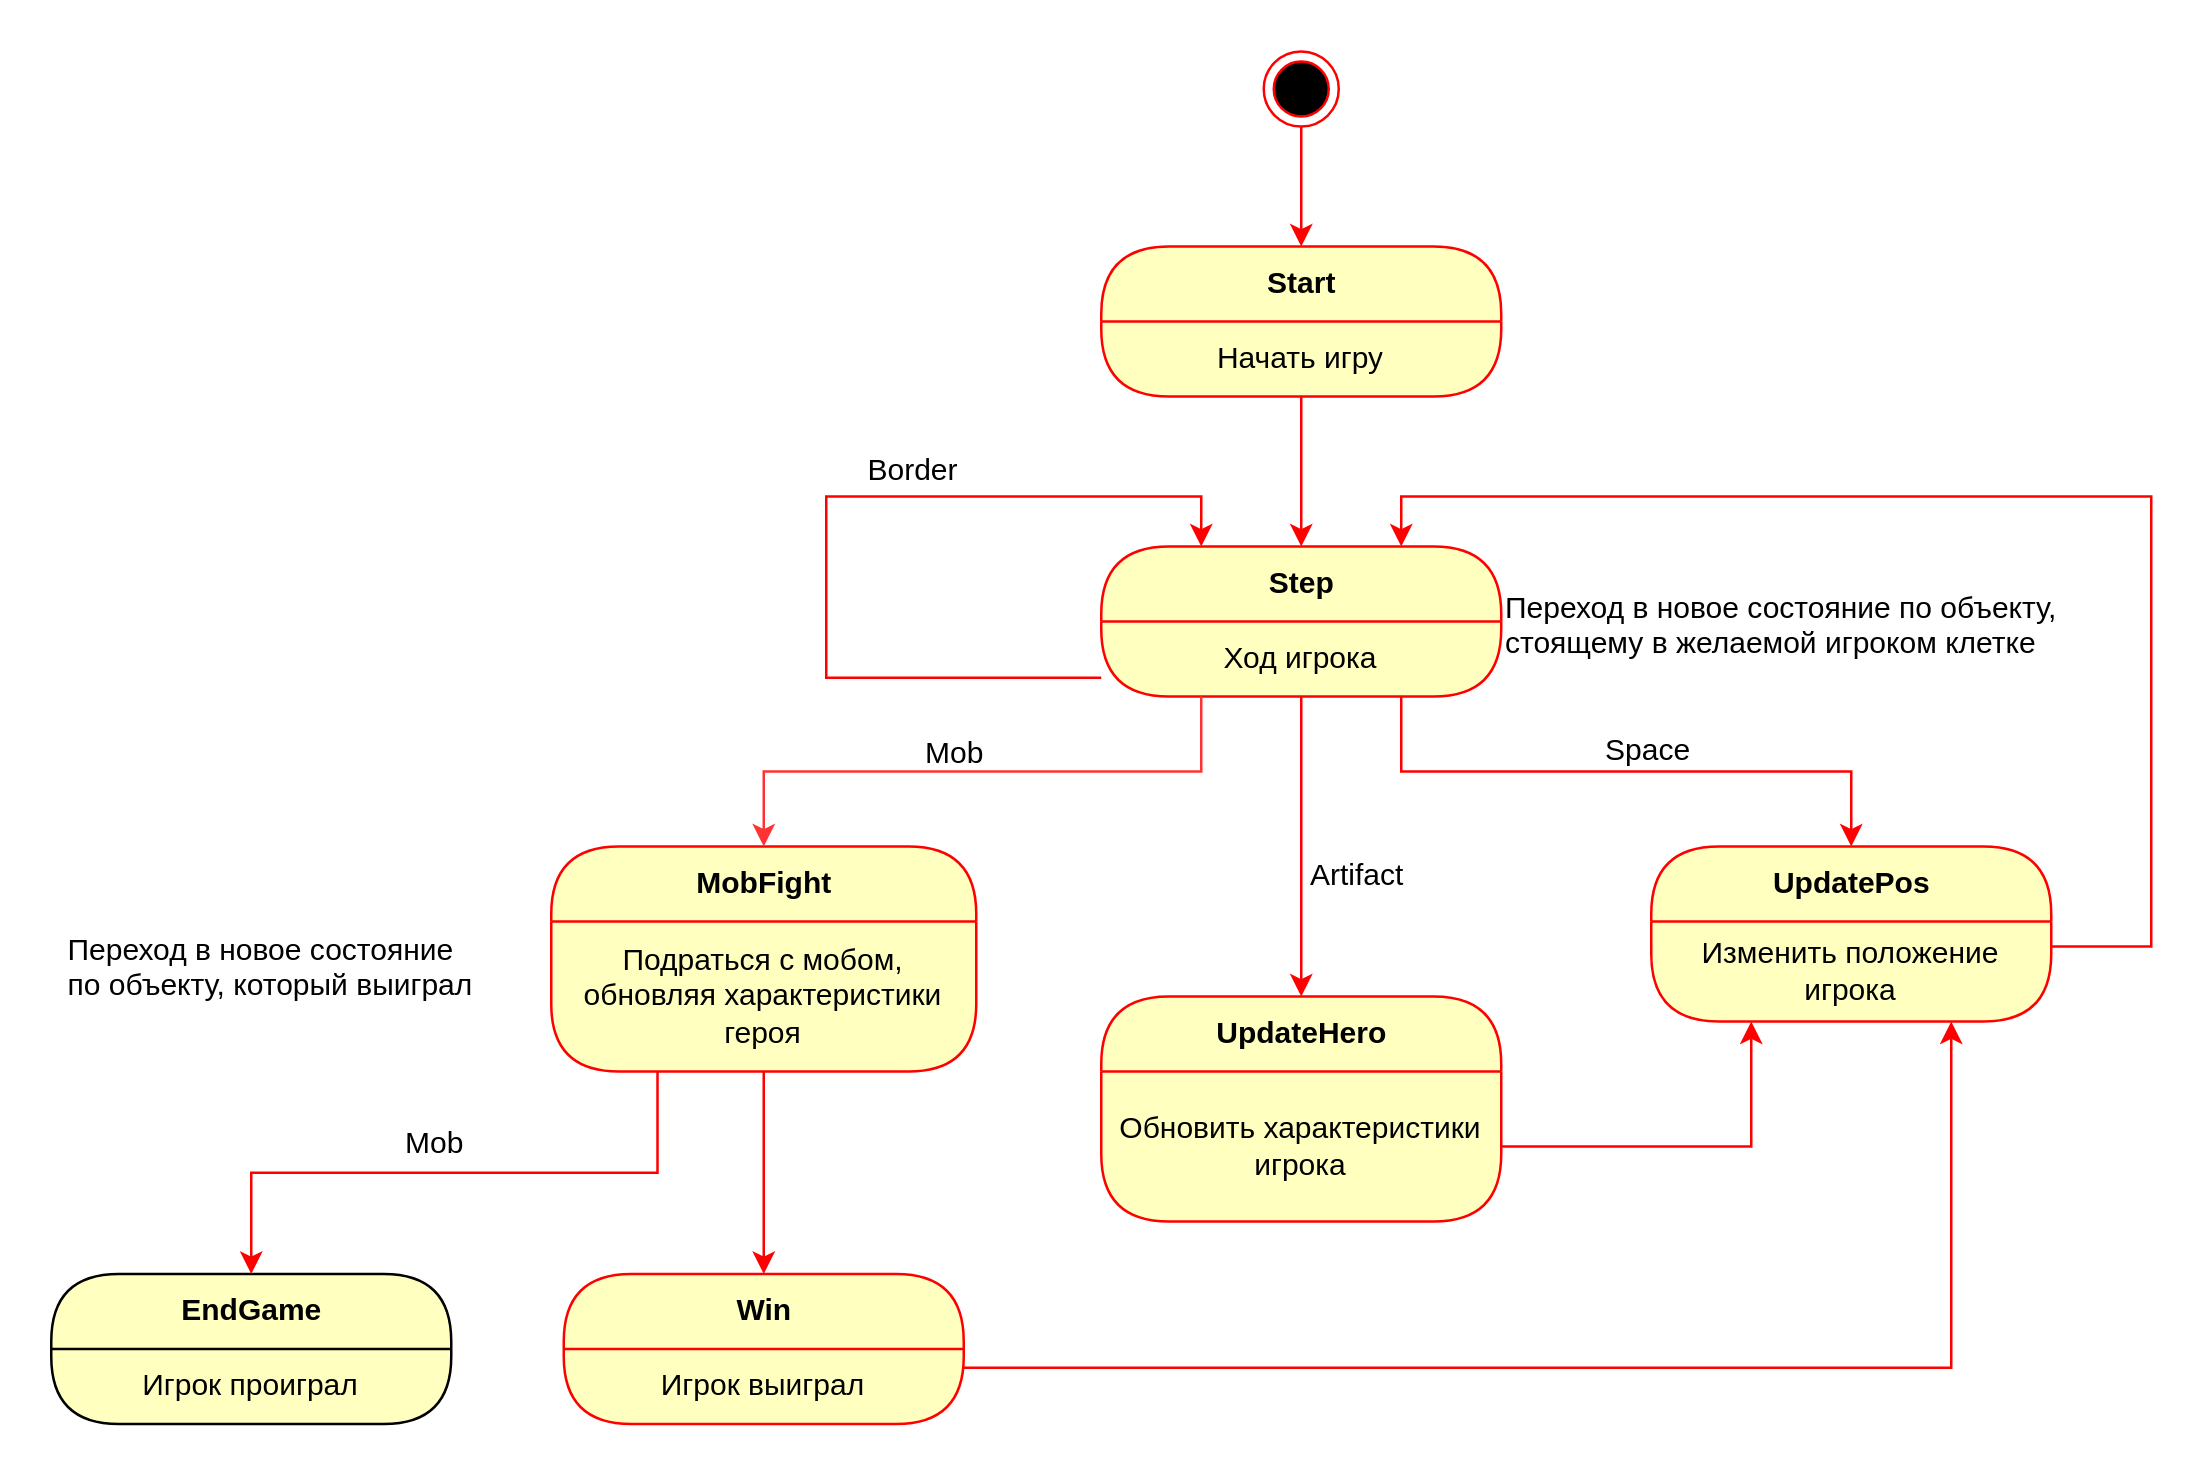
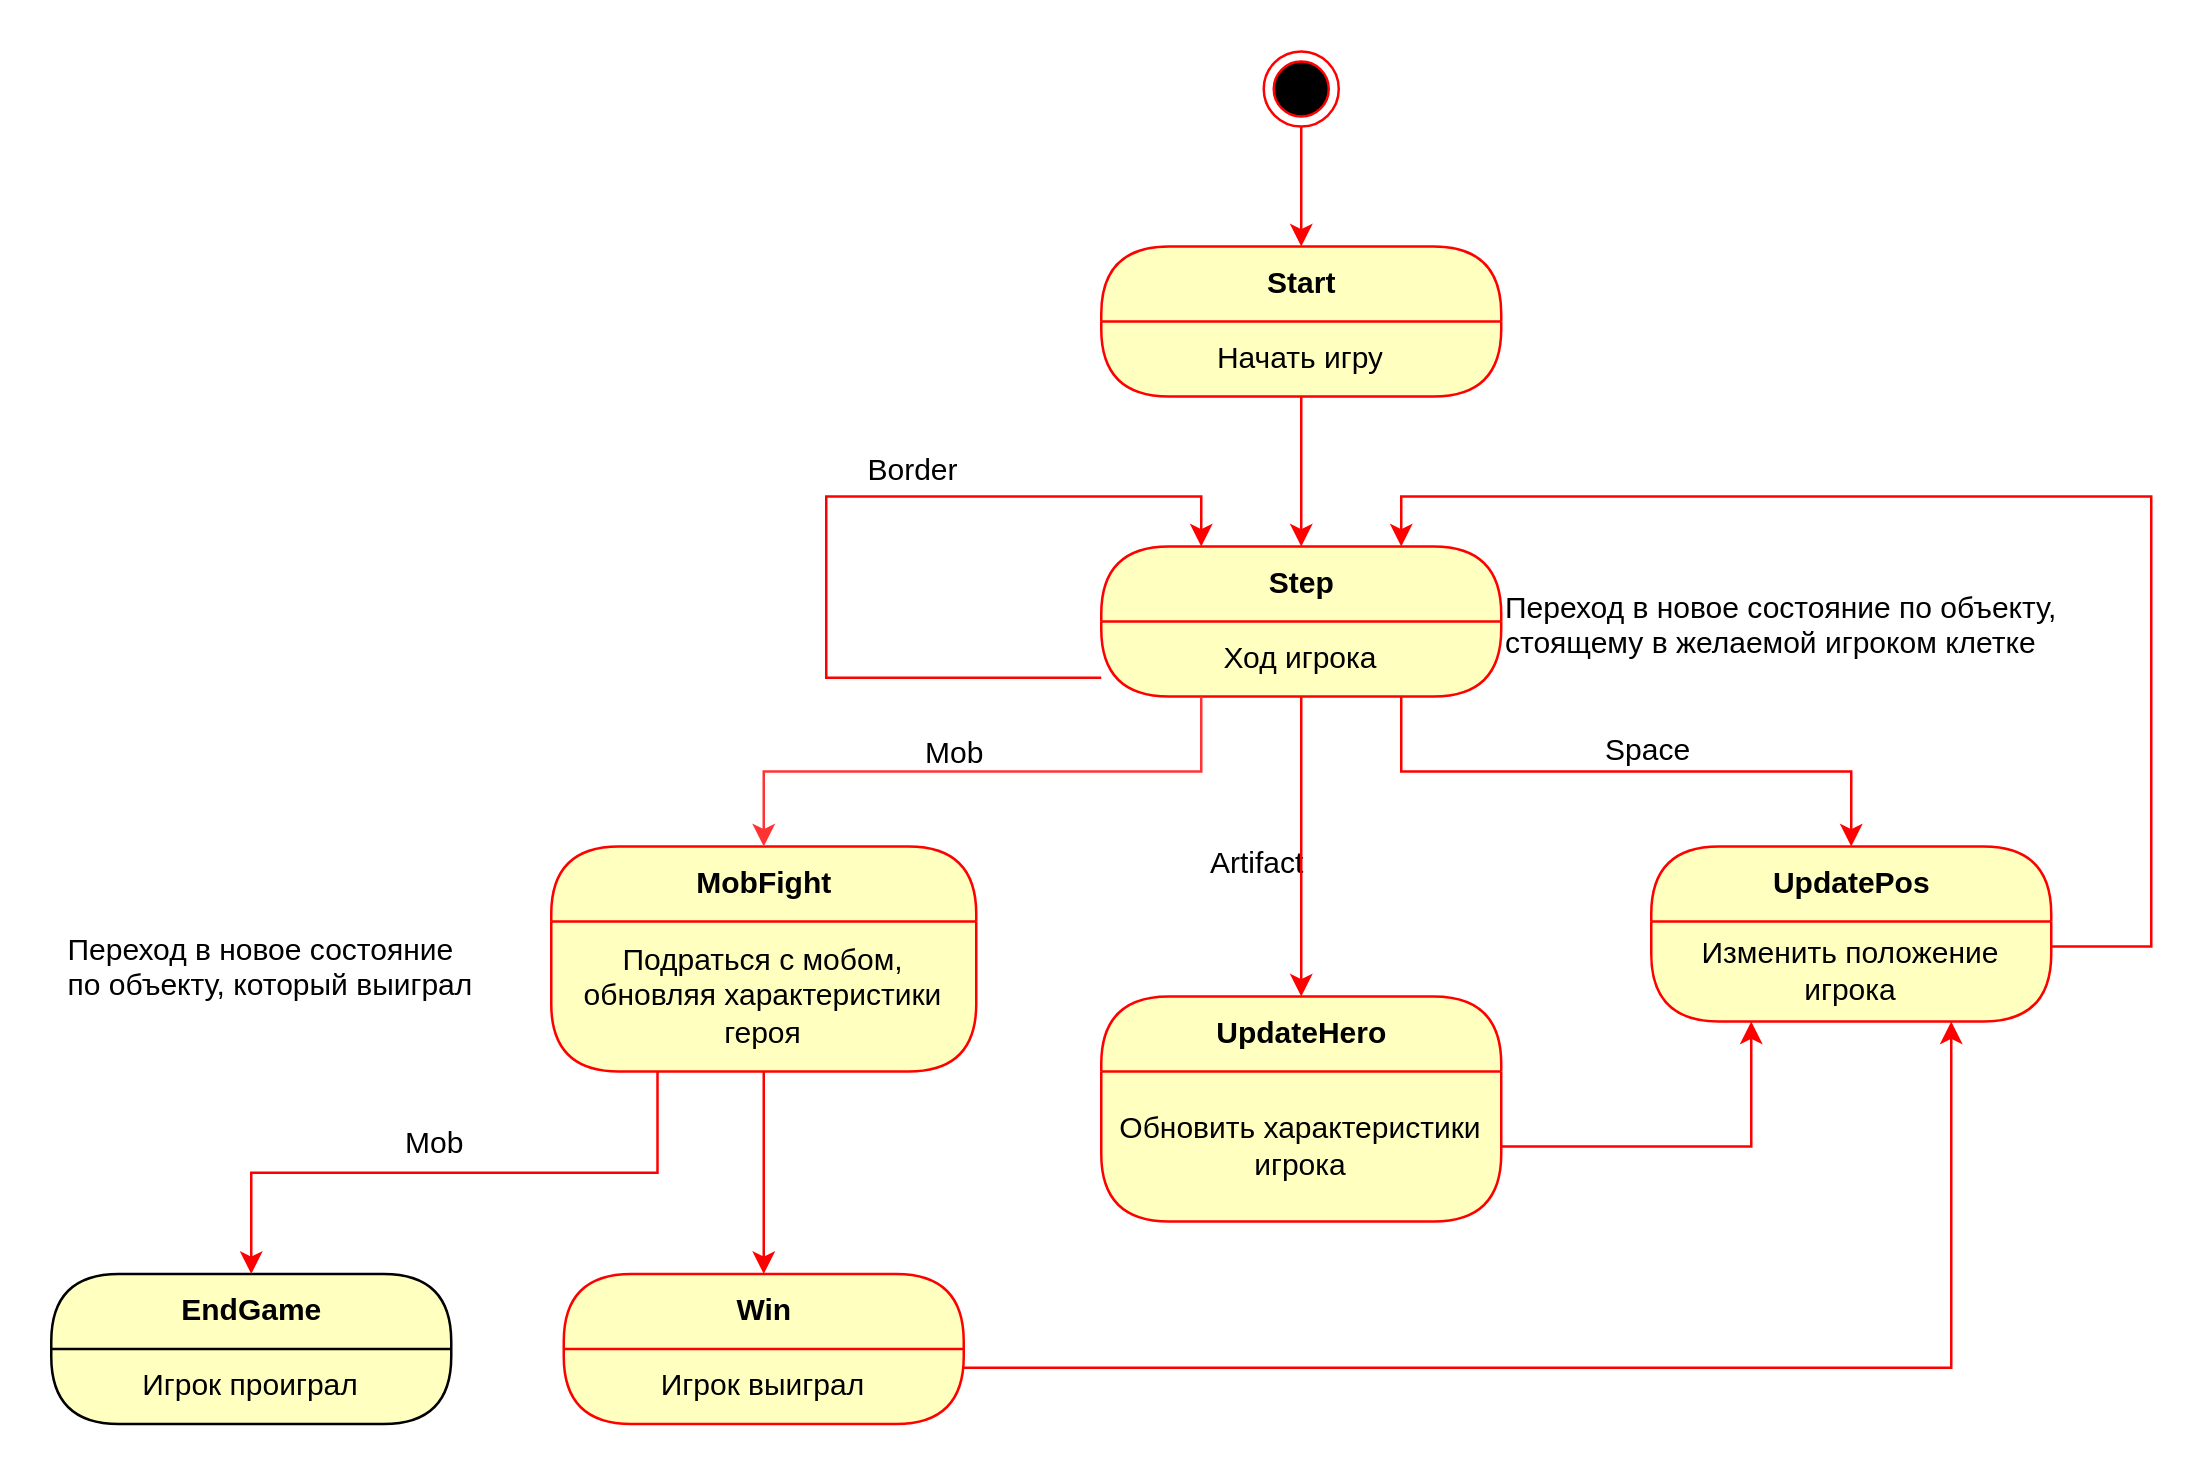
(1369, 876) -> (1269, 864)
